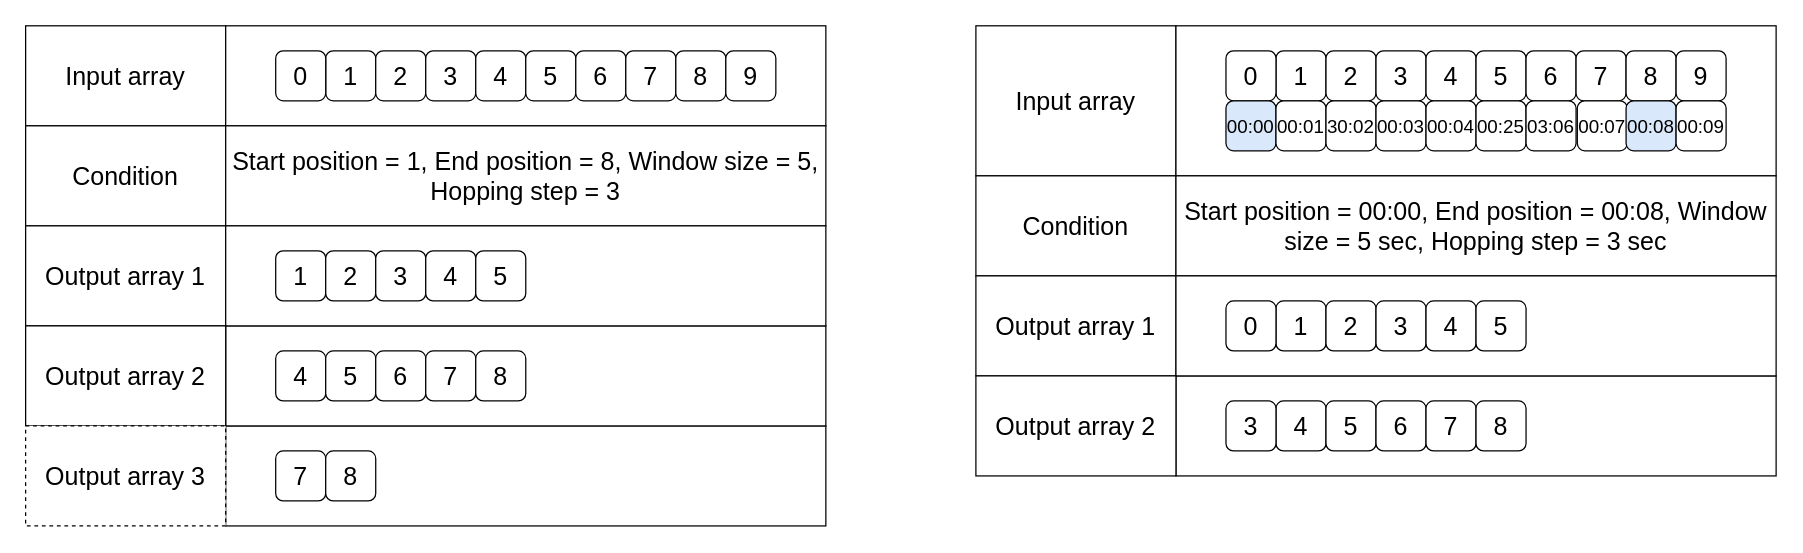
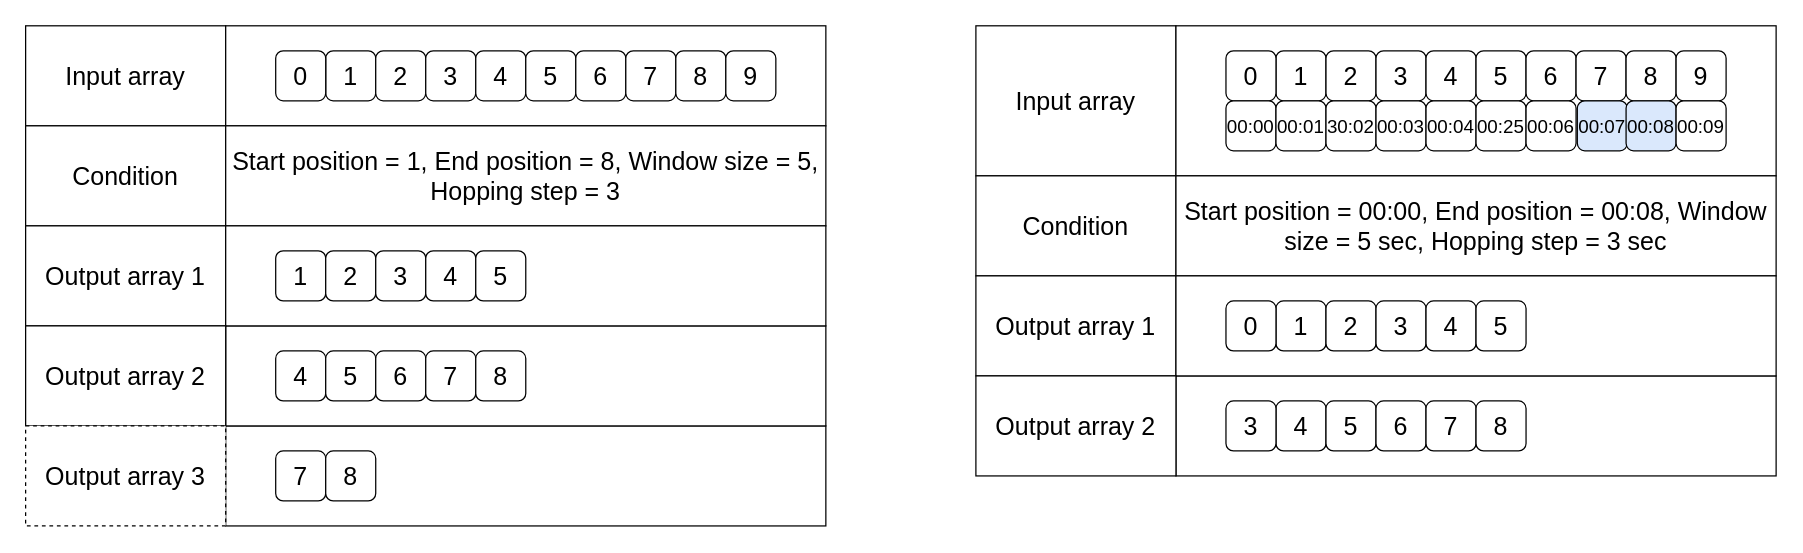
(1251, 126) -> (1251, 126)
(1551, 126) -> (1551, 126)
(1602, 126) -> (1602, 126)
